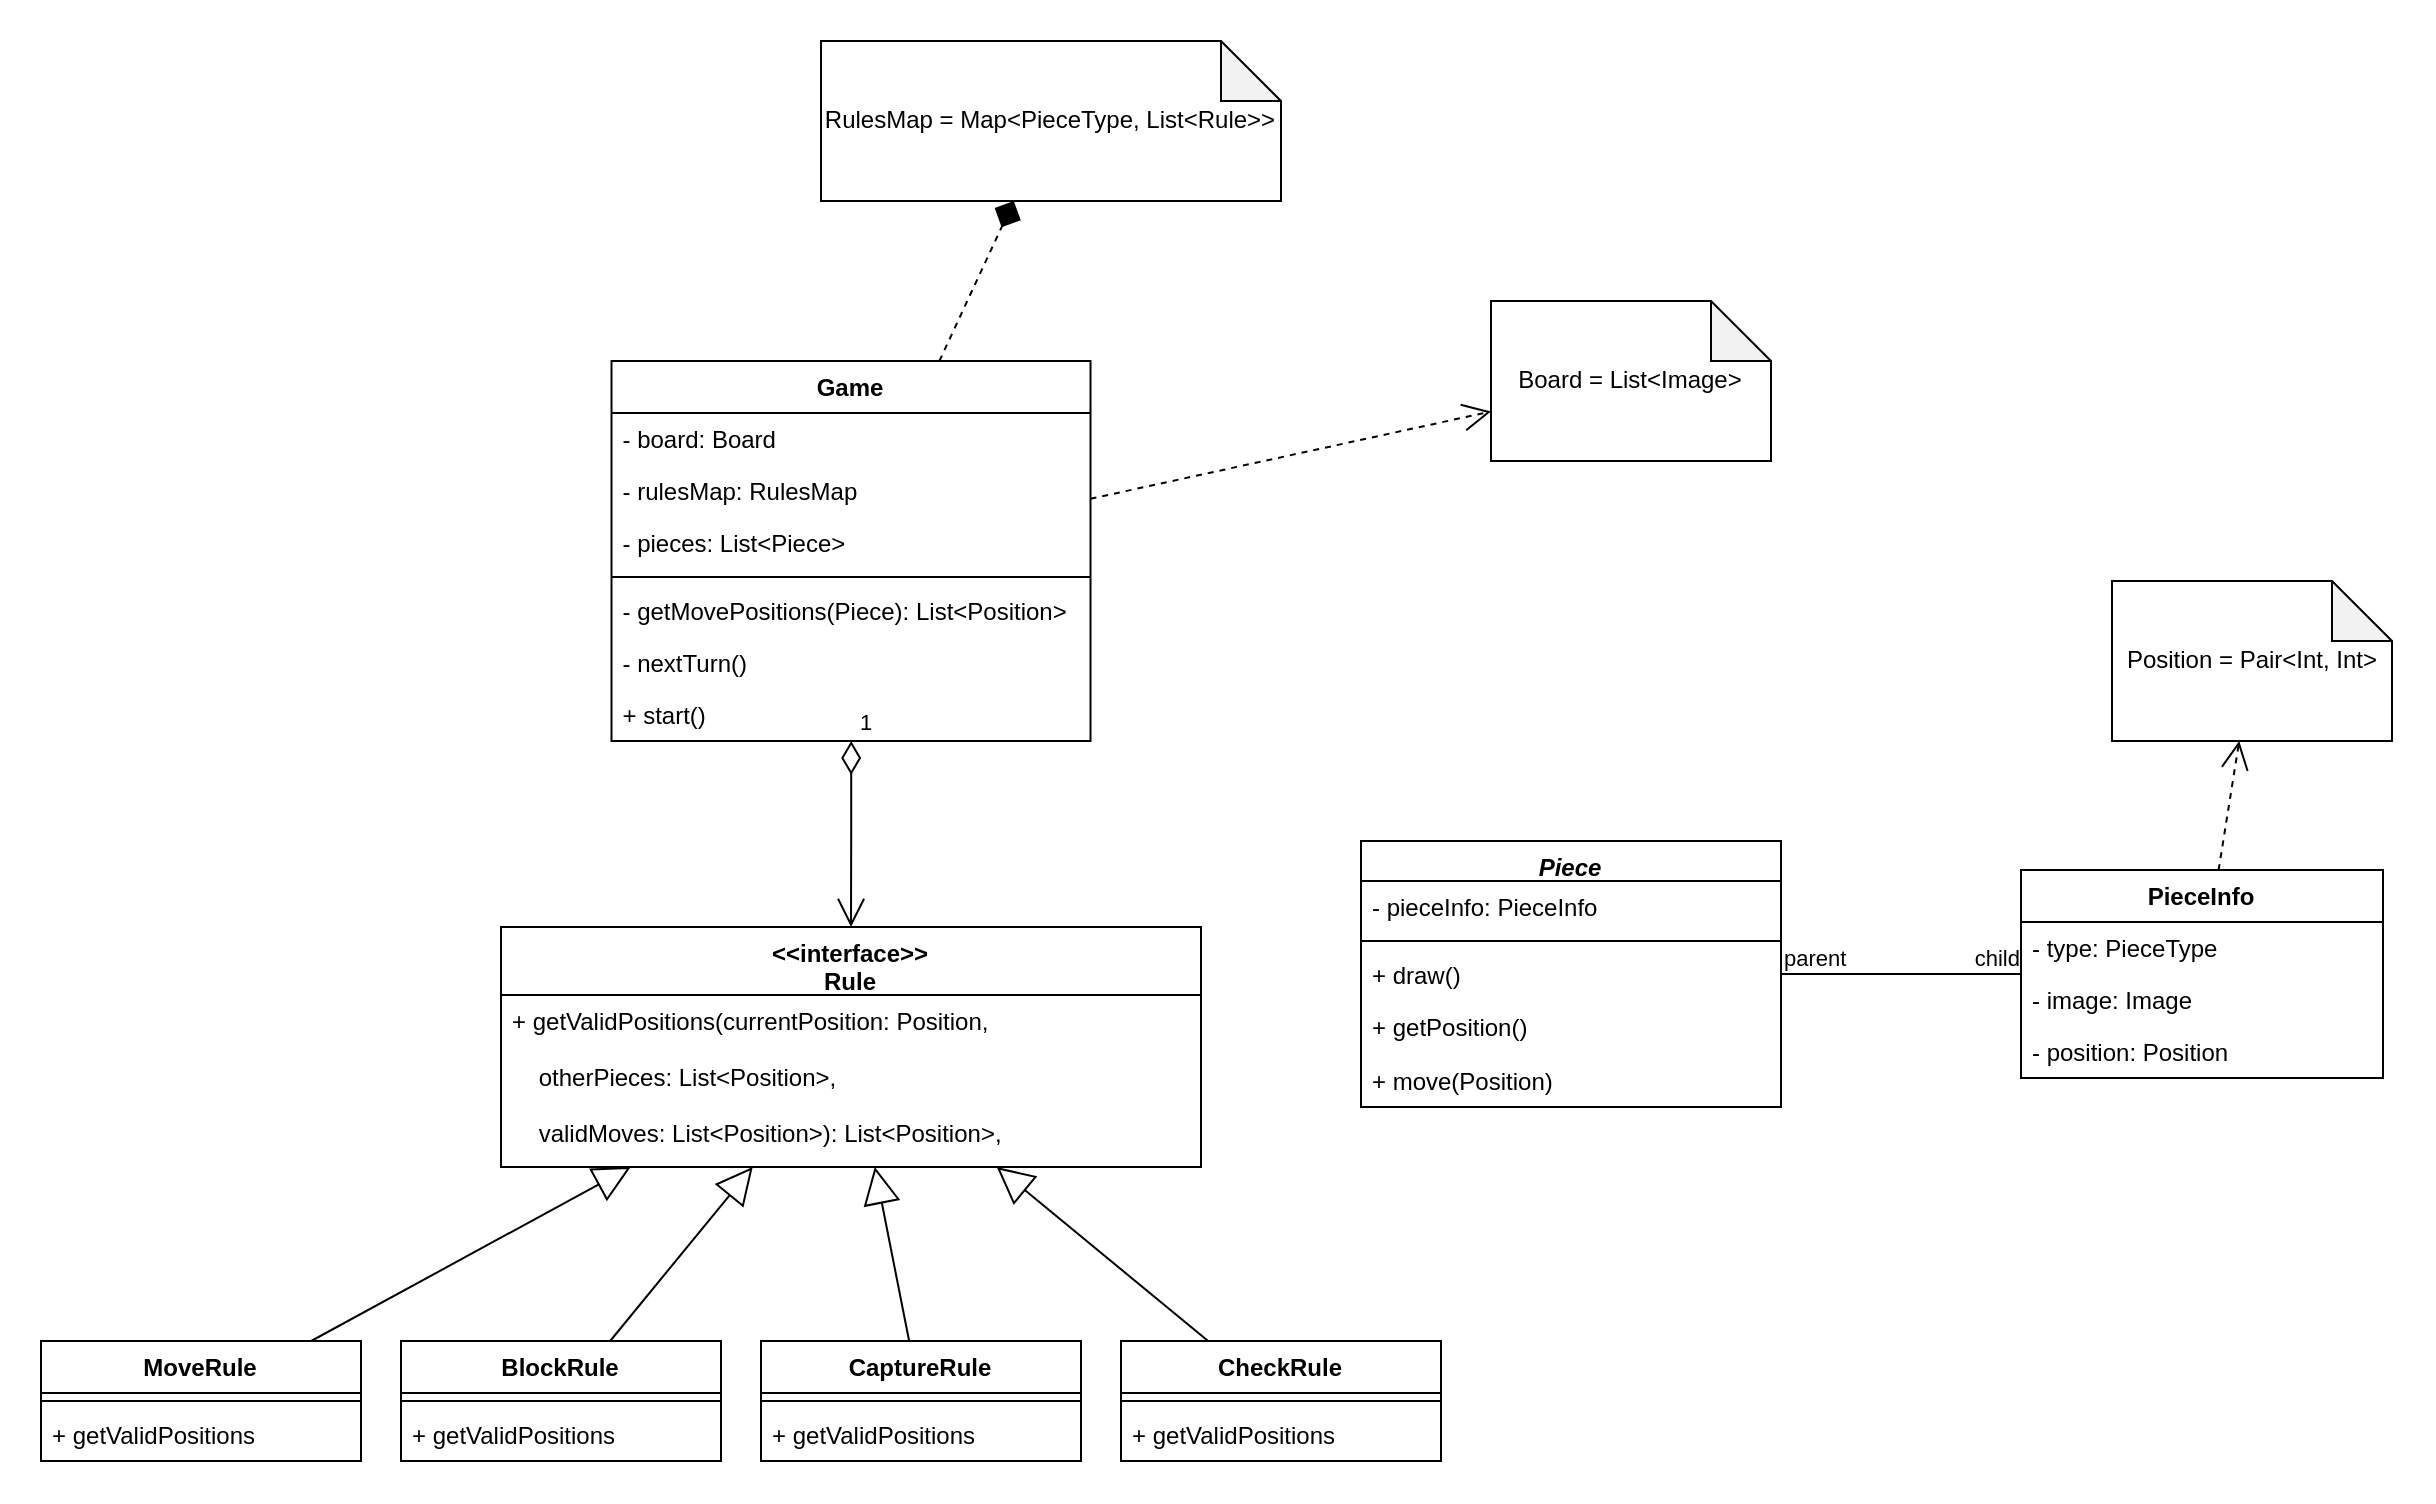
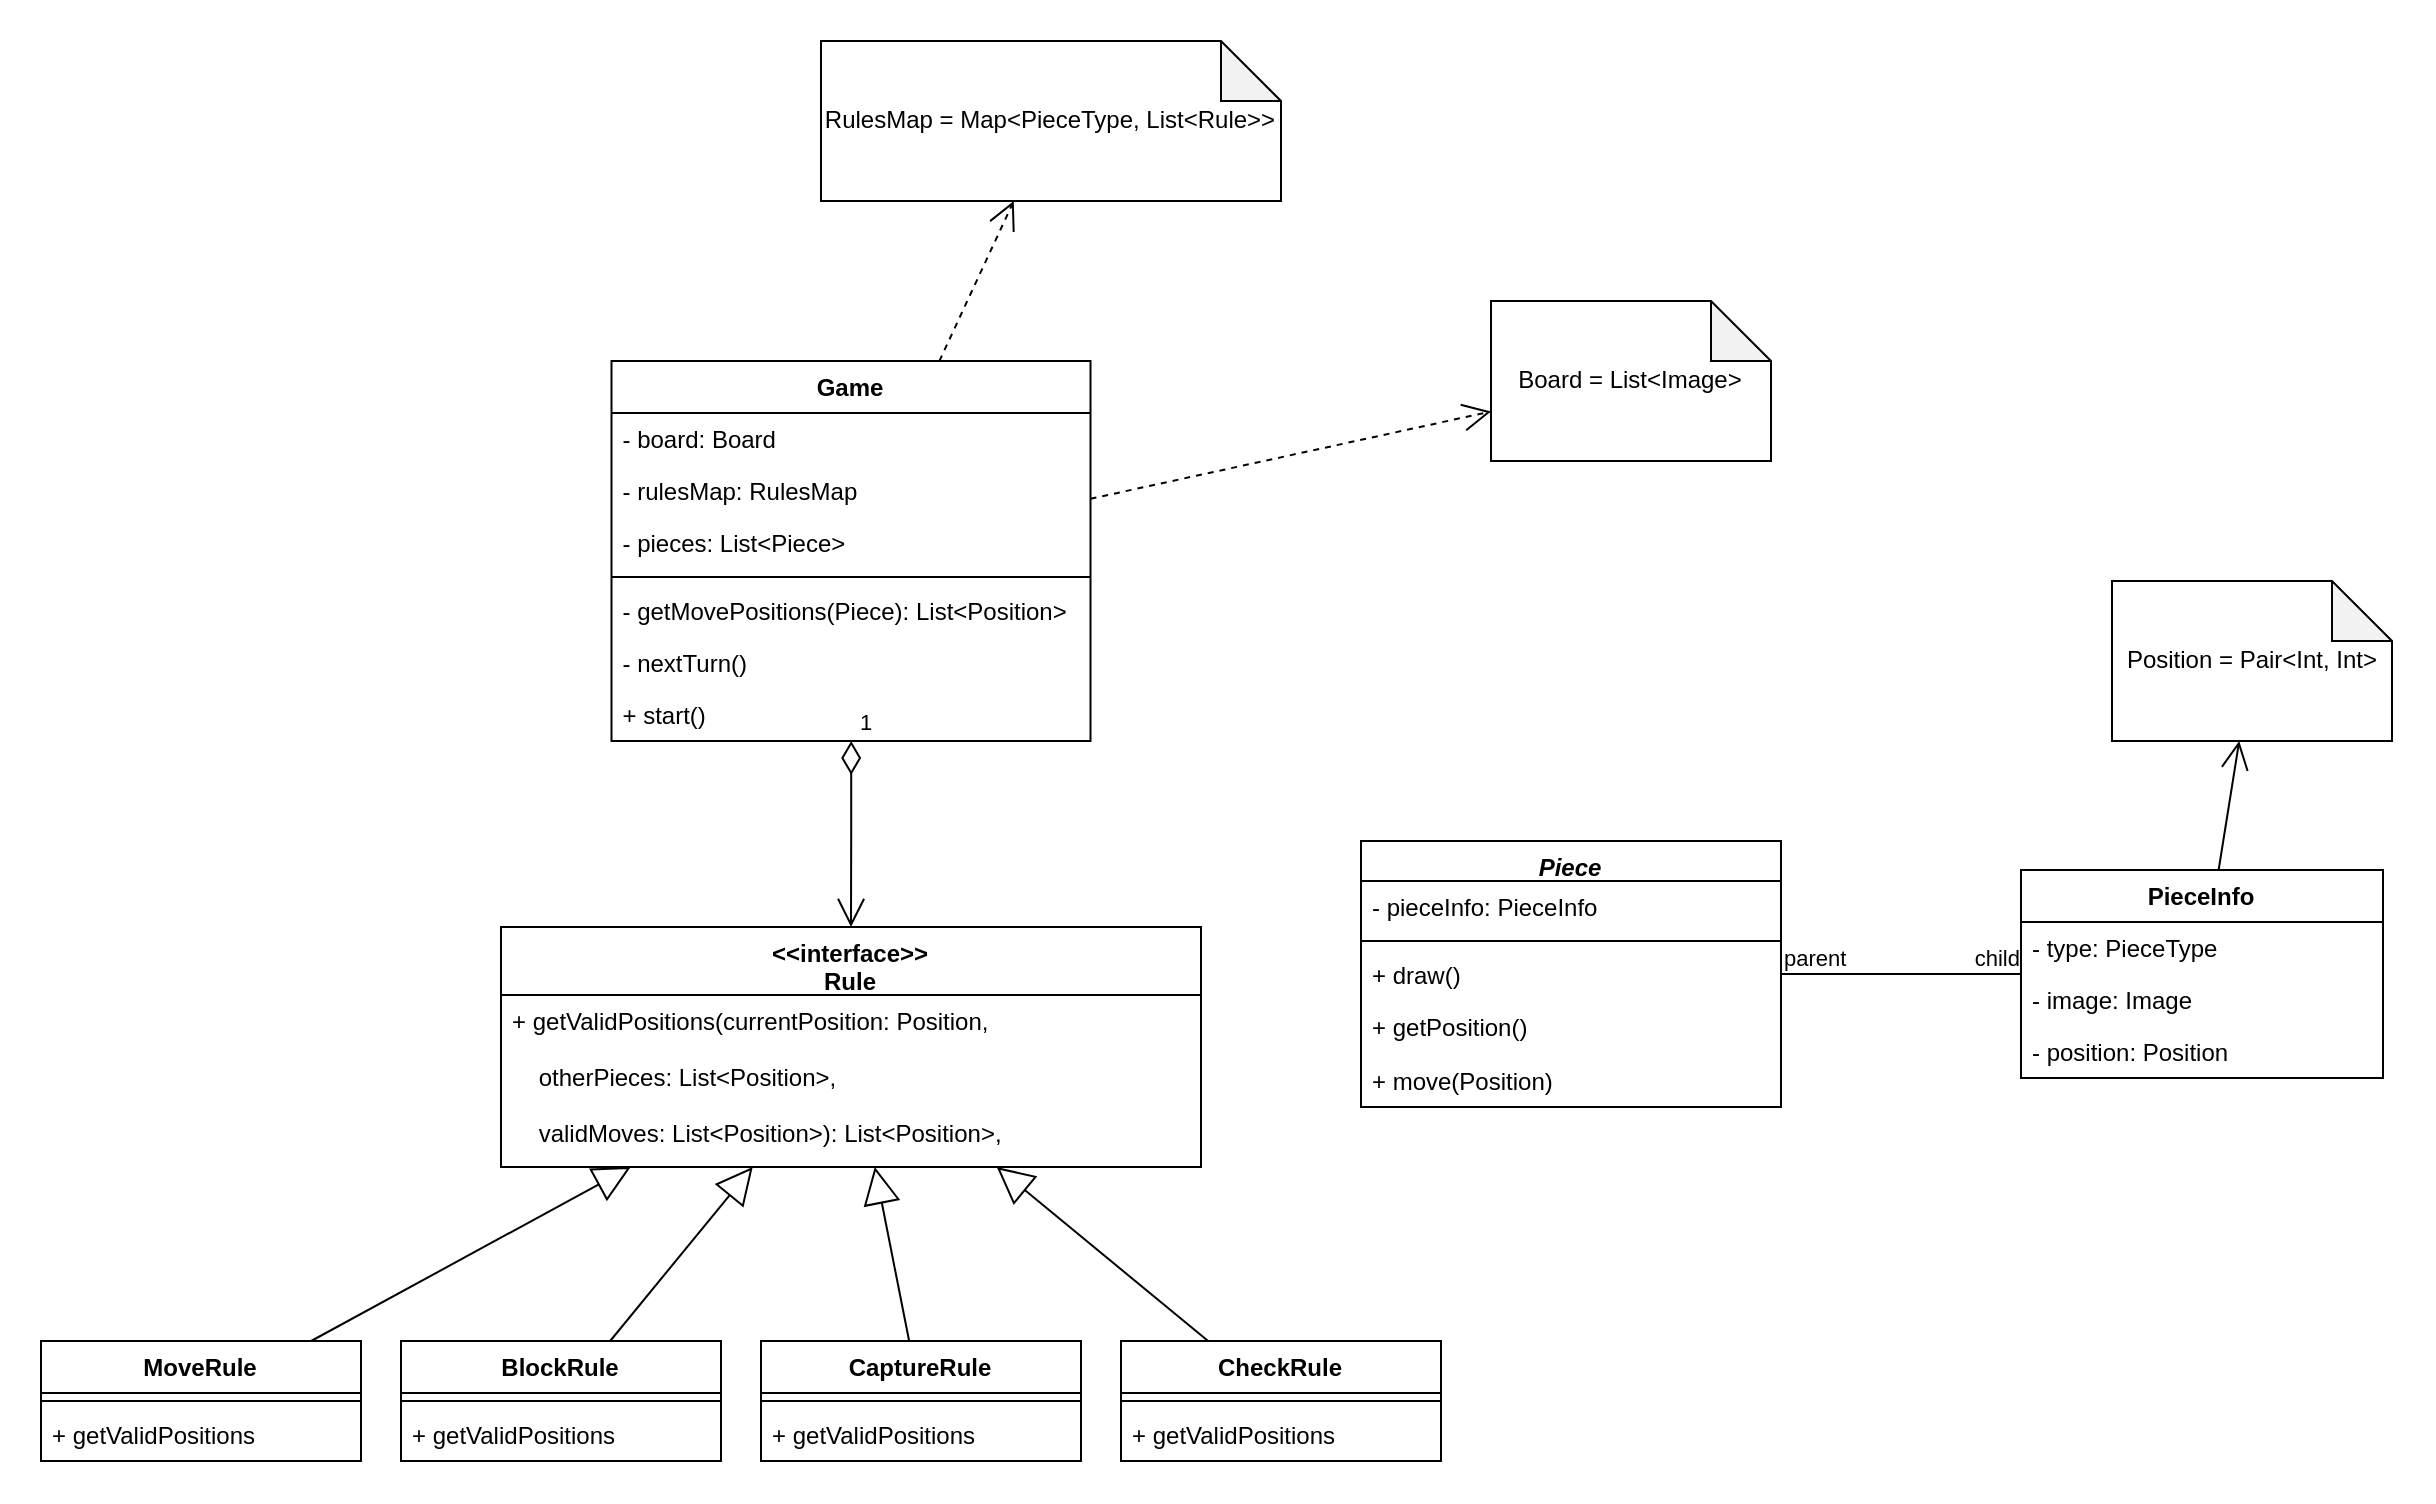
(1002, 227) -> (1007, 216)
(2228, 809) -> (2228, 809)
